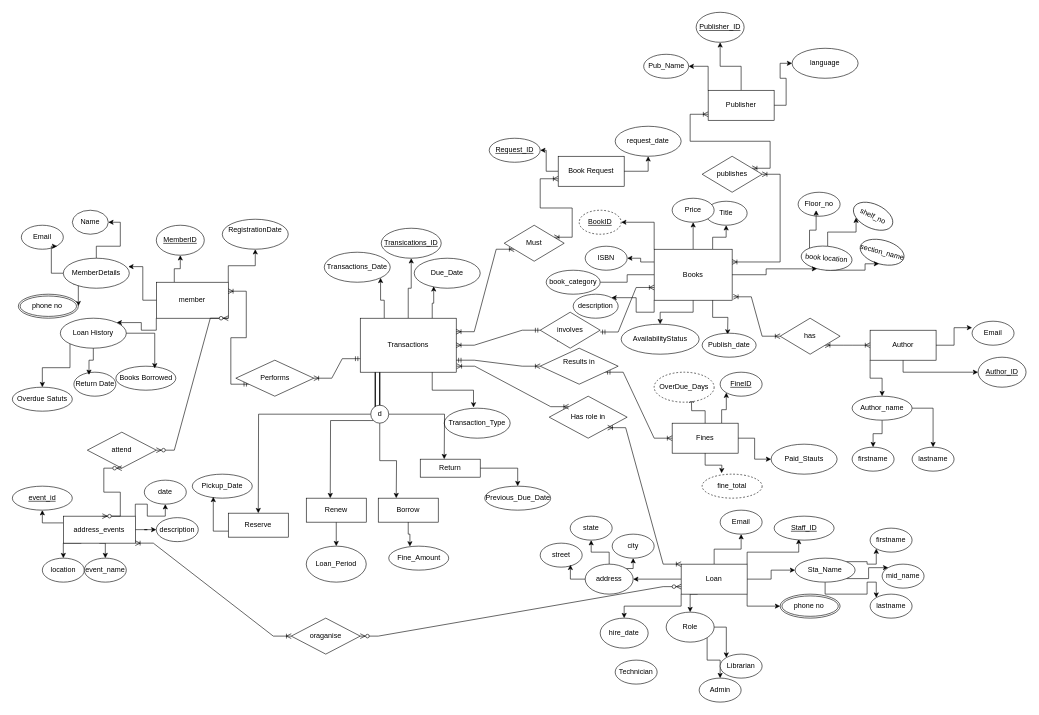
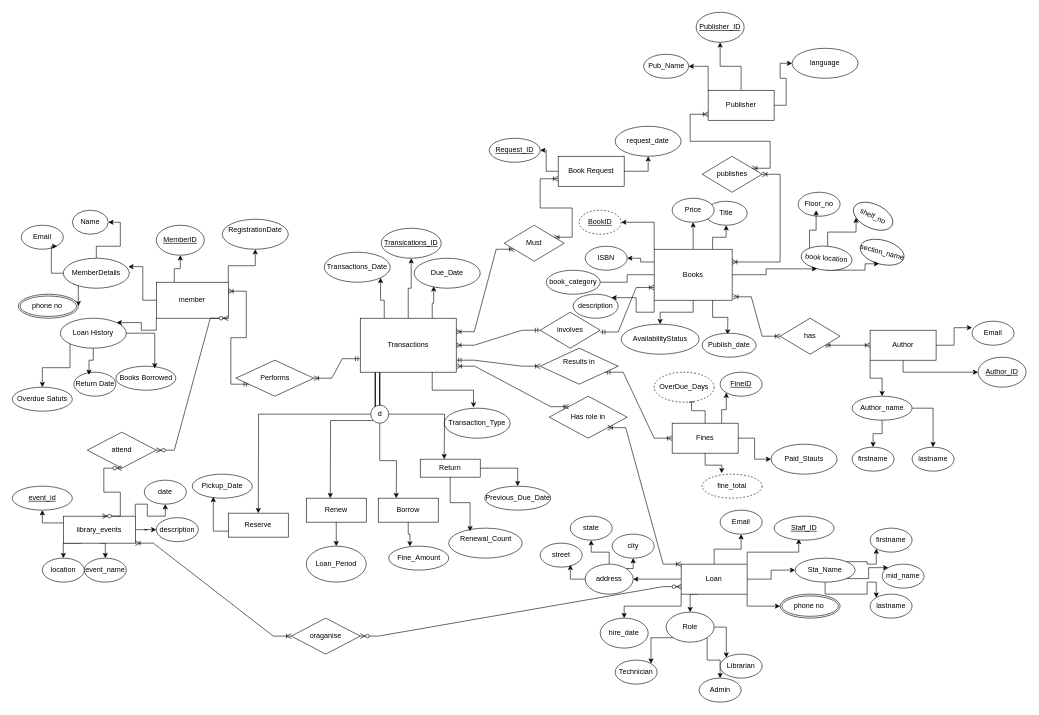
none -> (459, 503)
(99, 530) -> (99, 530)
none -> (486, 543)
none -> (652, 638)
